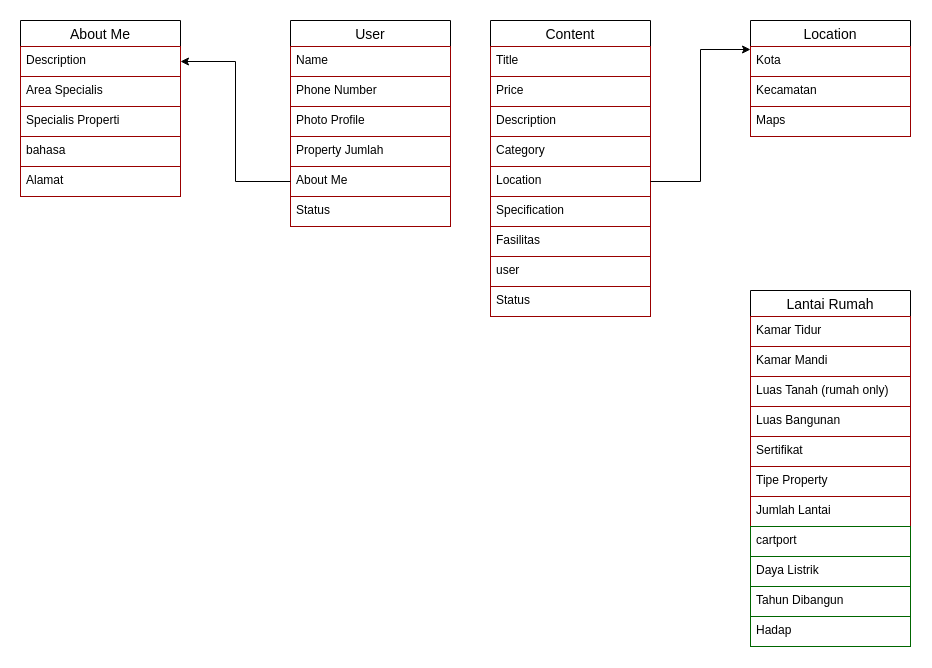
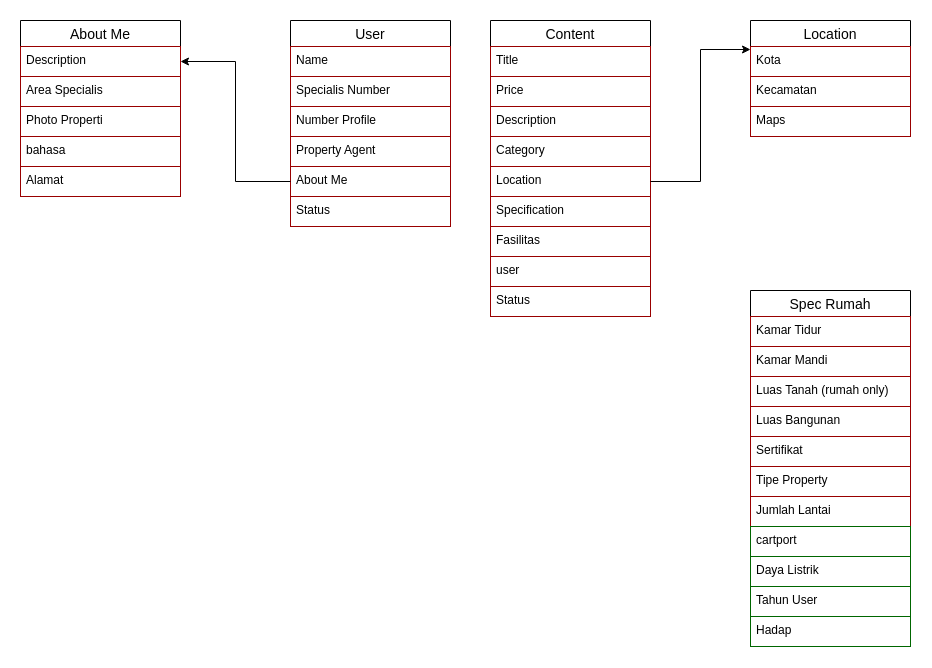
(335, 90) -> (344, 90)
(79, 120) -> (70, 120)
(335, 120) -> (338, 120)
(343, 150) -> (341, 150)
(830, 304) -> (830, 304)
(800, 600) -> (788, 600)
